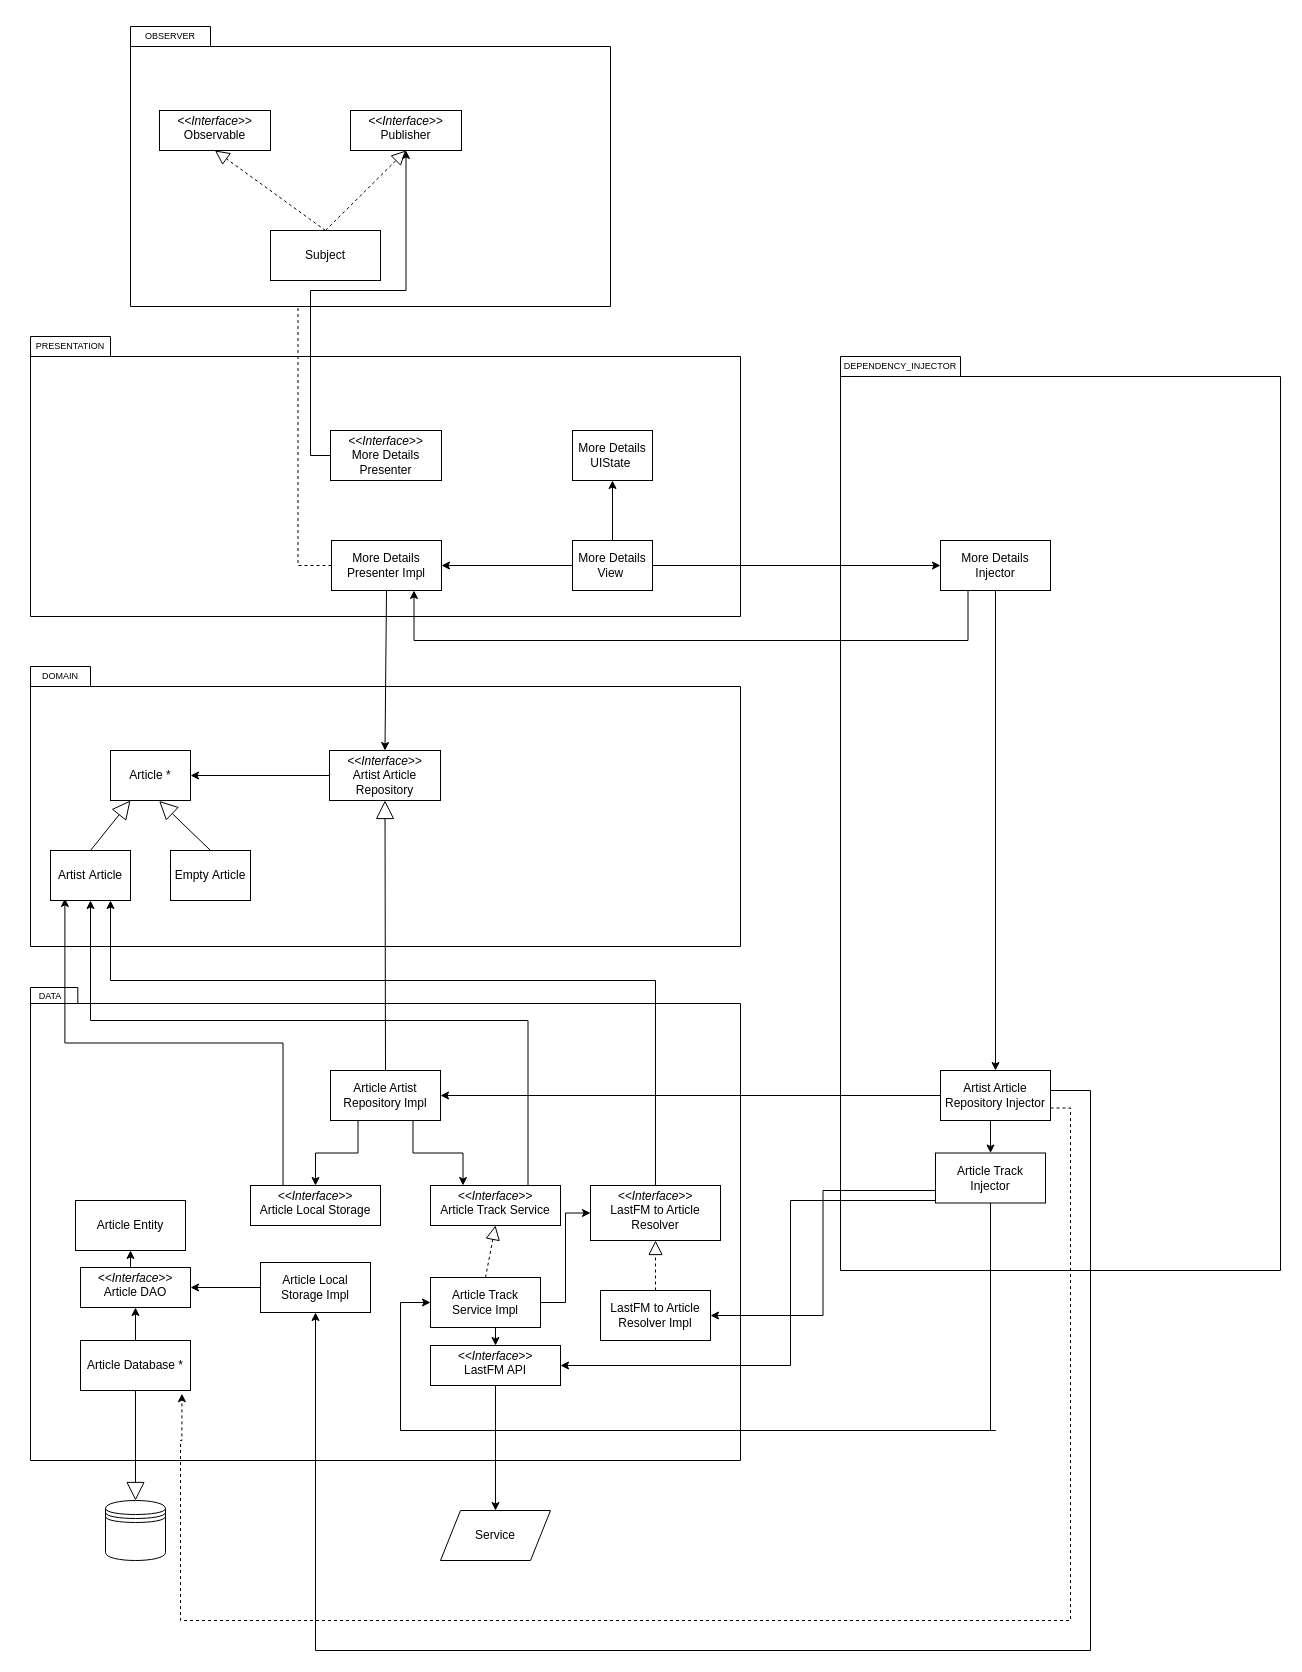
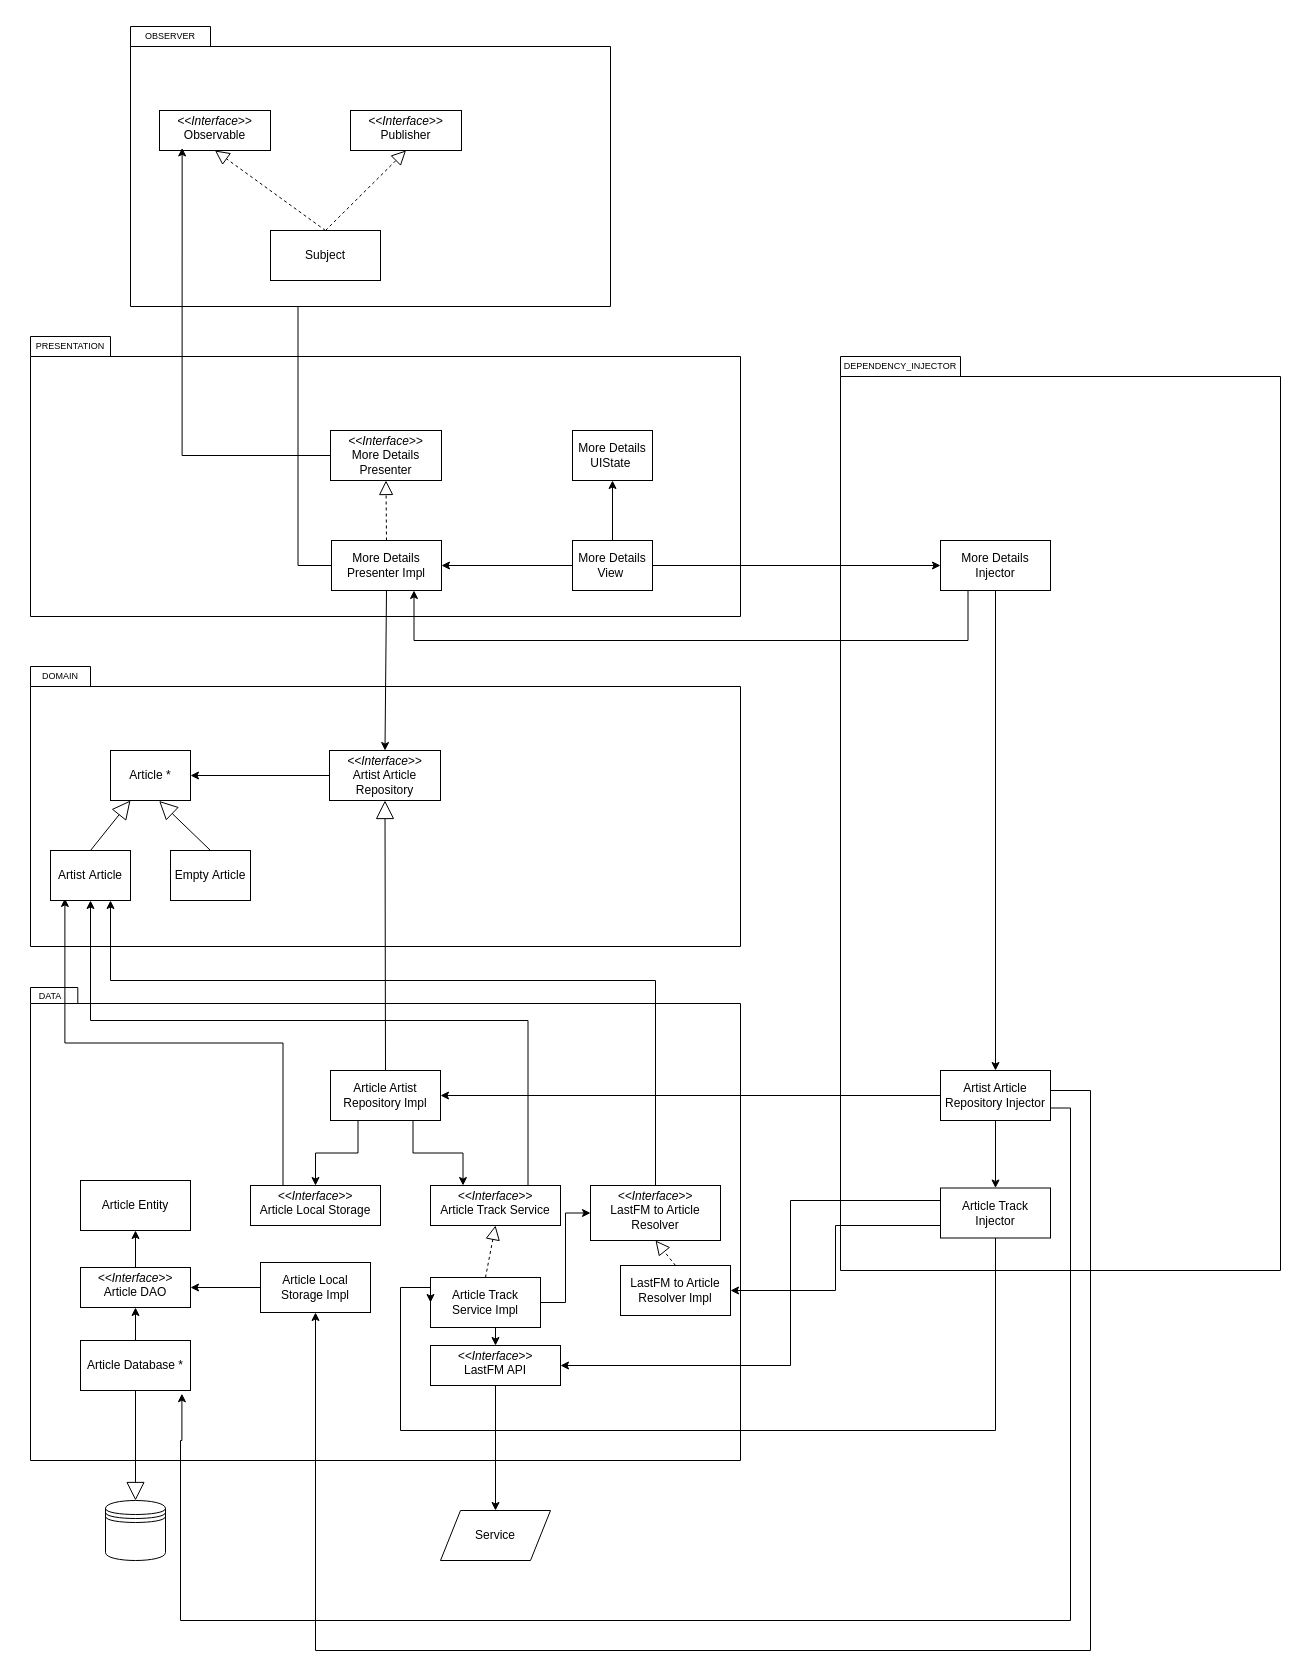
(341, 291) -> (182, 370)
(298, 451) -> (298, 451)
none -> (386, 518)
(991, 1178) -> (996, 1213)
(131, 1226) -> (136, 1206)
(656, 1316) -> (676, 1291)
(781, 1621) -> (781, 1621)
